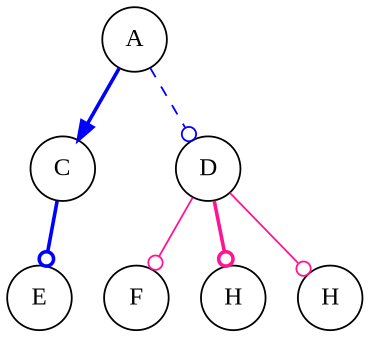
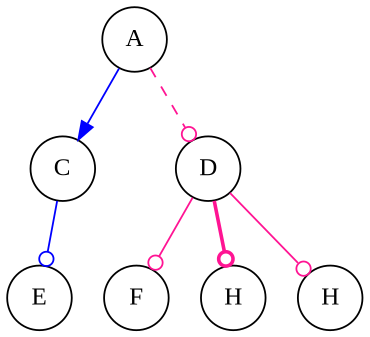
(103, 96) -> (103, 96)
(168, 98) -> (168, 98)
(52, 226) -> (52, 226)
